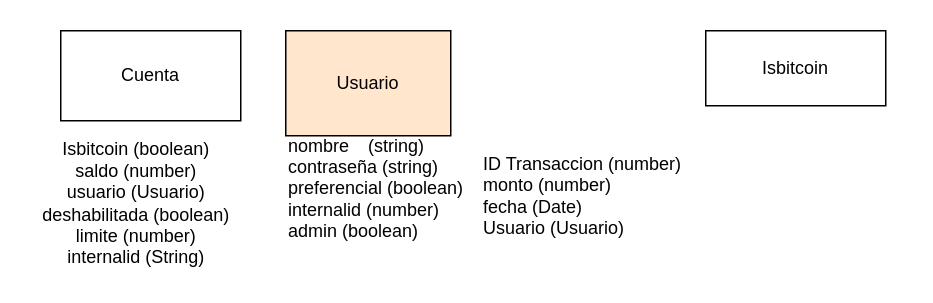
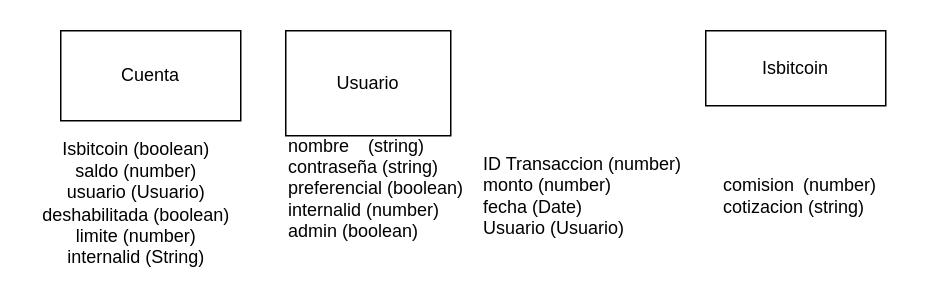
(368, 83) -> (368, 83)
none -> (811, 196)
